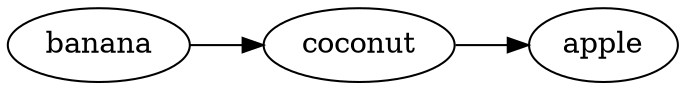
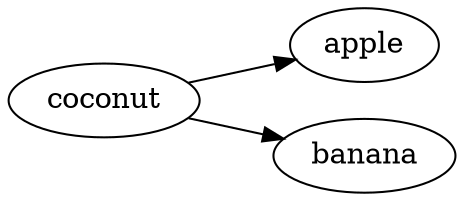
(216, 45) -> (226, 126)
